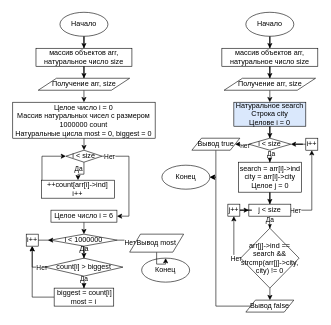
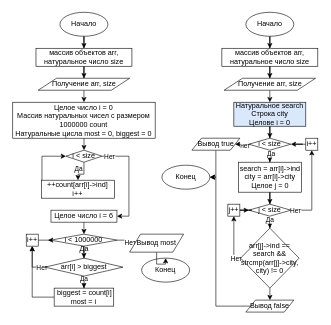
(270, 210) -> (270, 210)
(84, 267) -> (84, 267)
